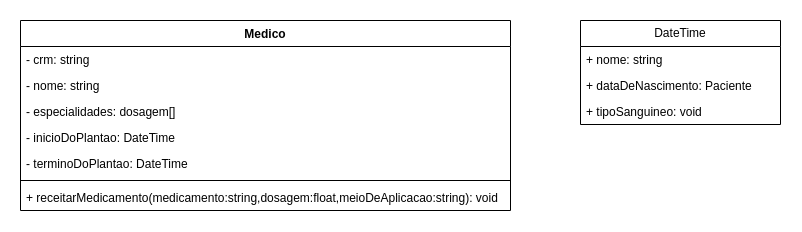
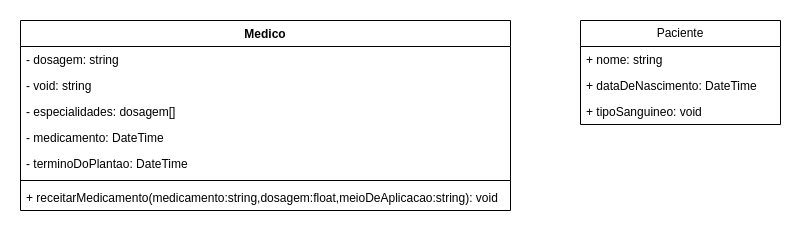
(681, 34) -> (681, 34)
(64, 61) -> (77, 61)
(67, 87) -> (66, 87)
(673, 87) -> (673, 87)
(105, 139) -> (96, 139)
